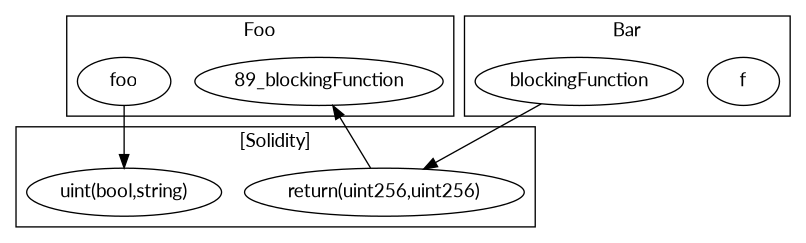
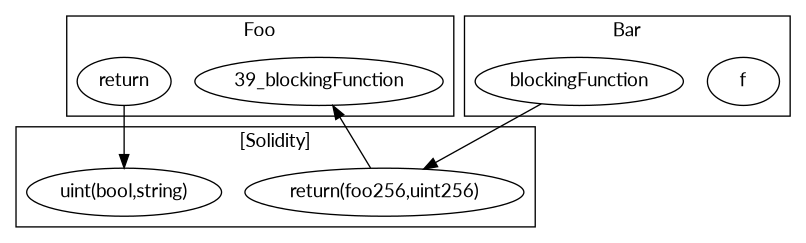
(124, 81) -> (124, 81)
(319, 81) -> (319, 81)
(384, 192) -> (384, 192)
